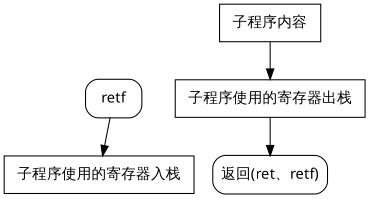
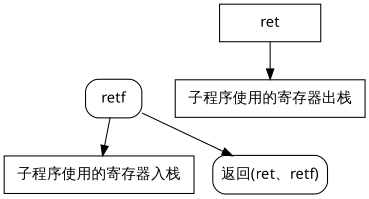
(270, 23) -> (270, 23)
(270, 131) -> (183, 132)
